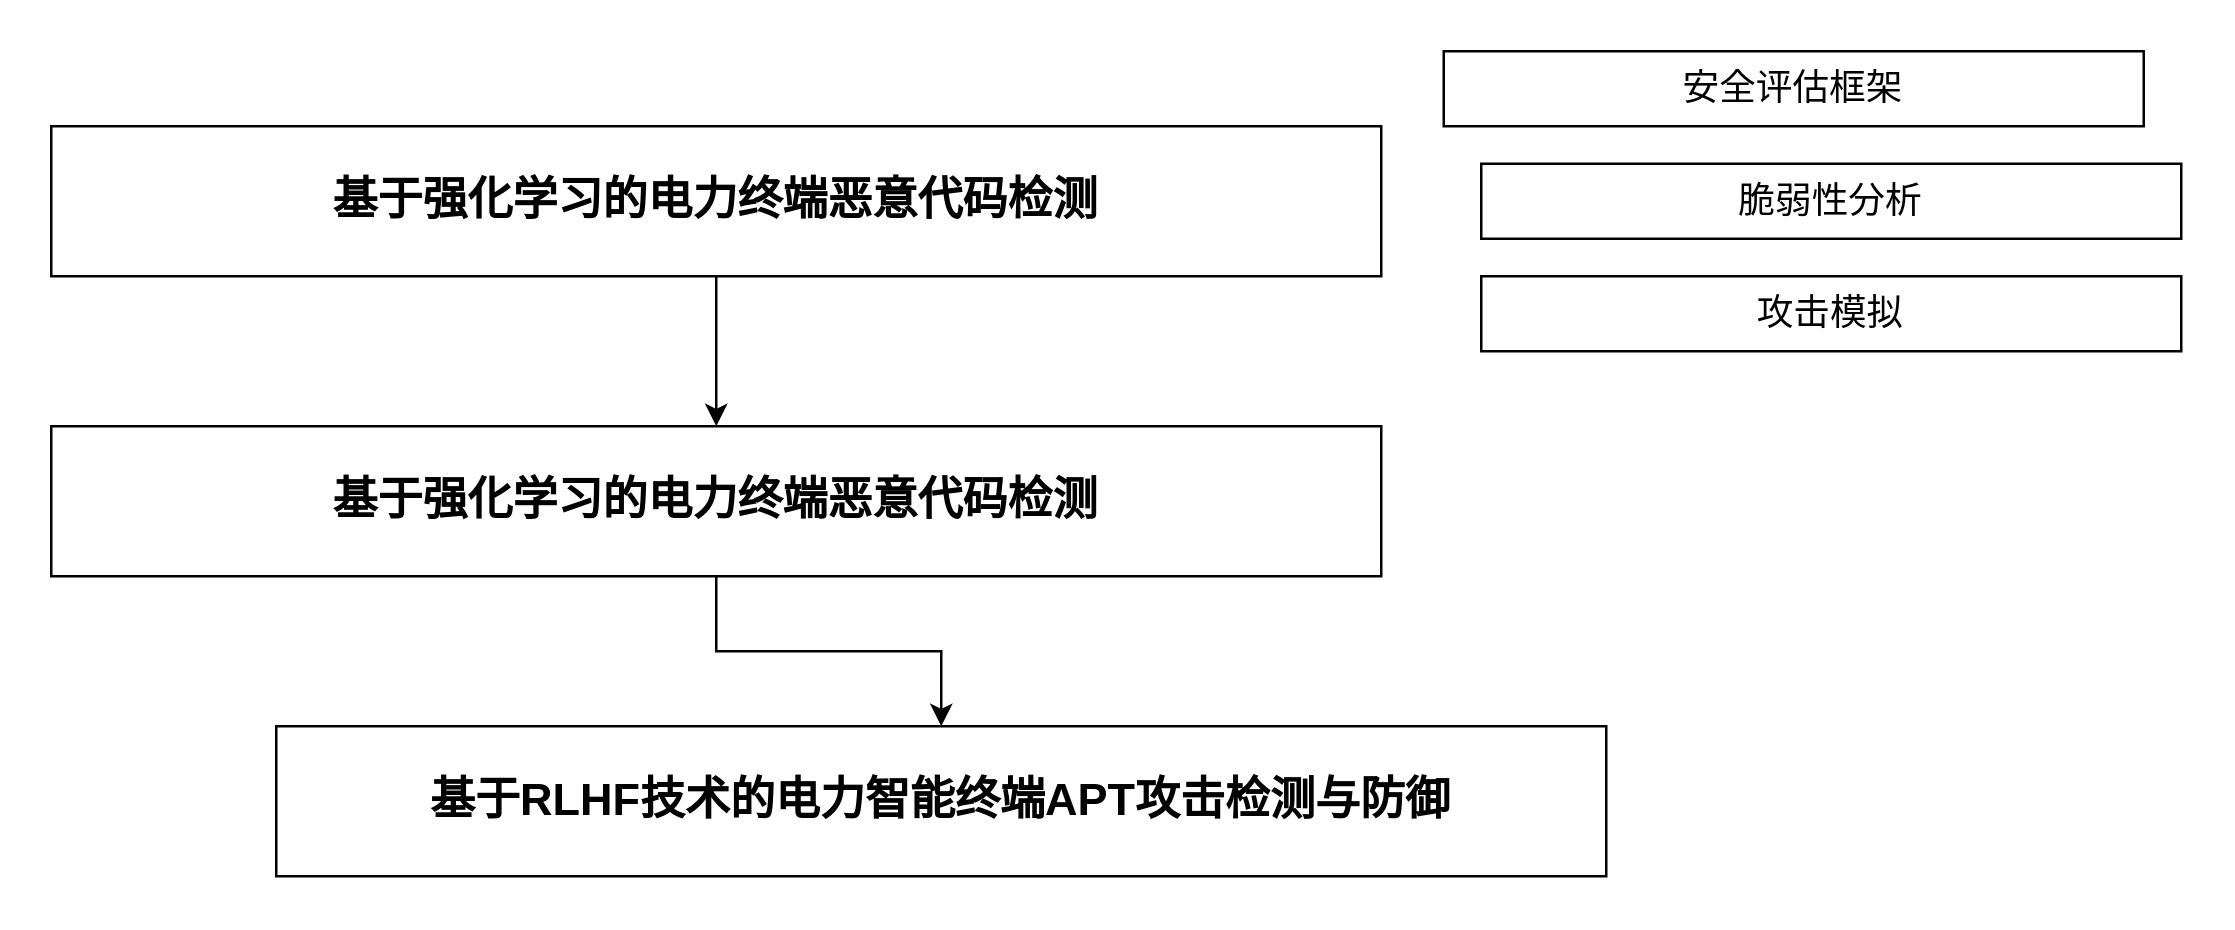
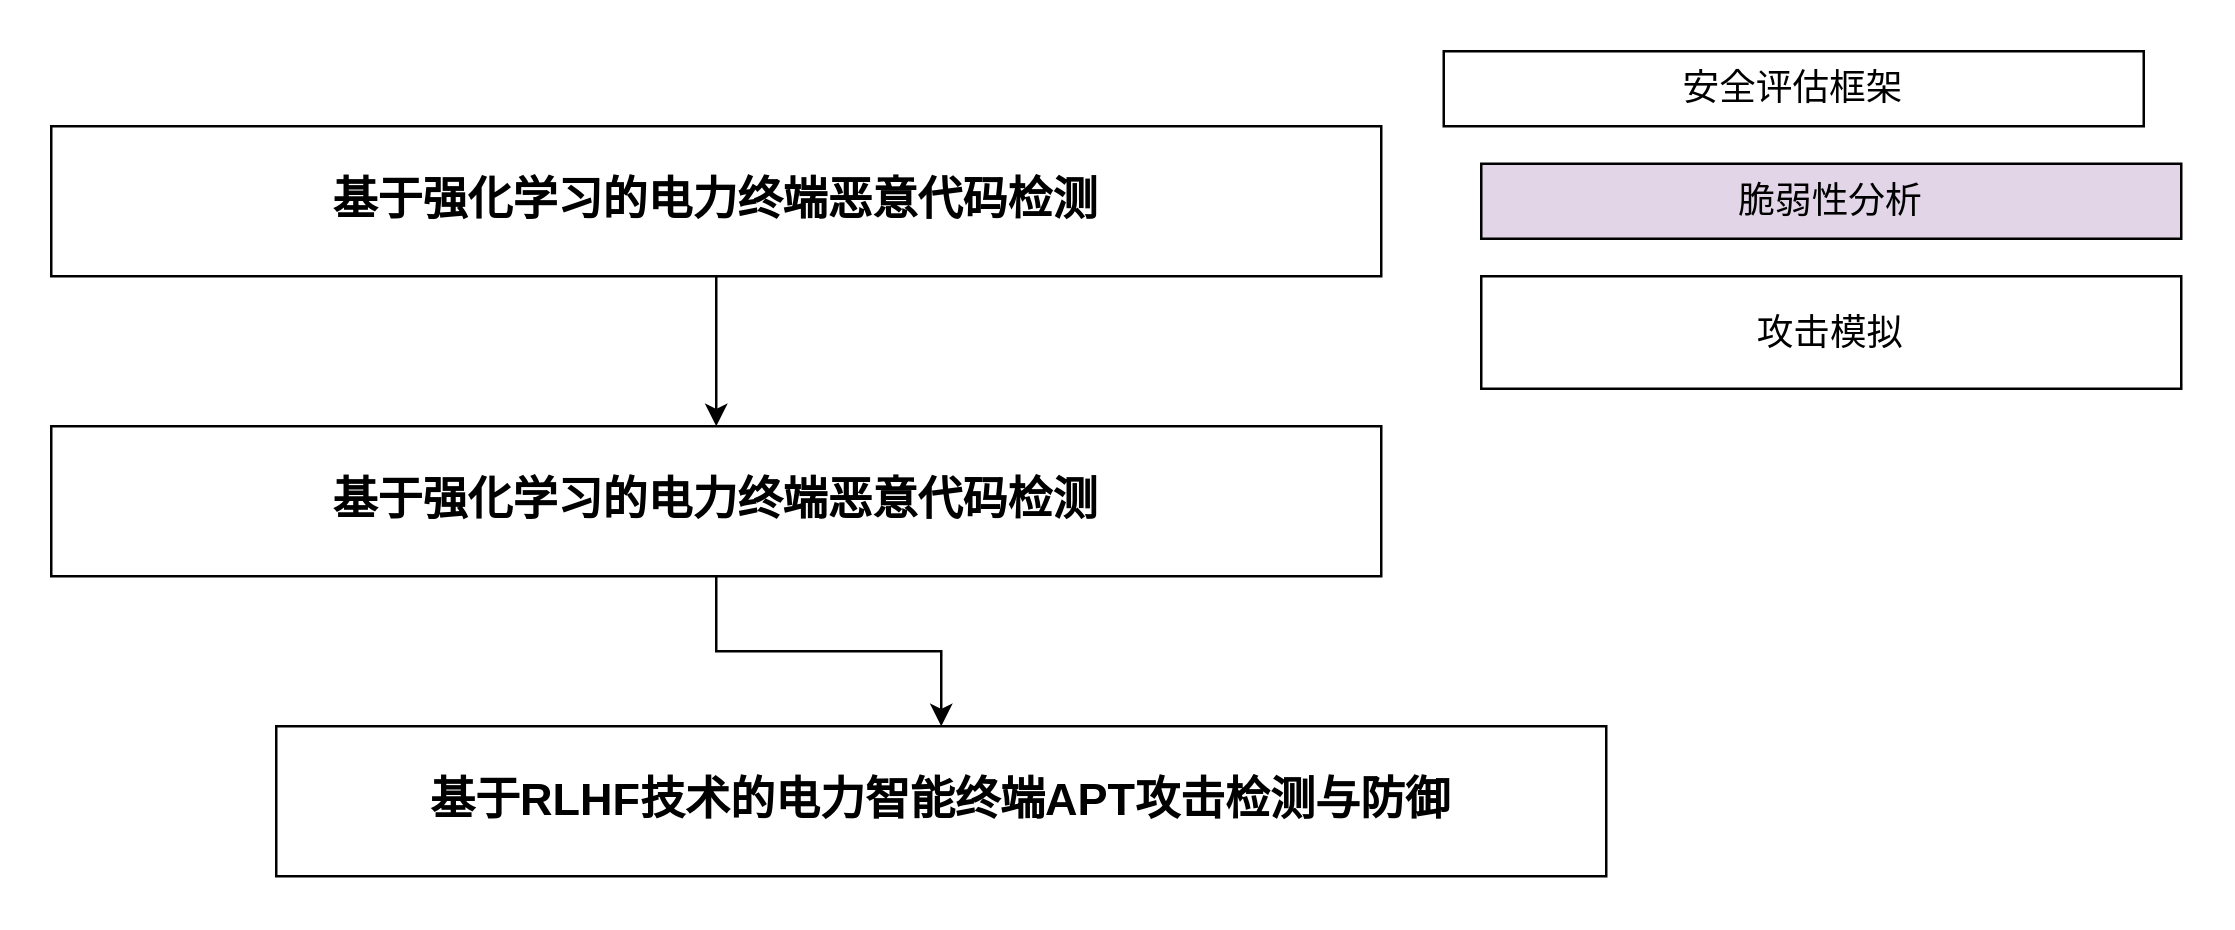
(1831, 201) -> (1831, 201)
(1831, 314) -> (1831, 333)
